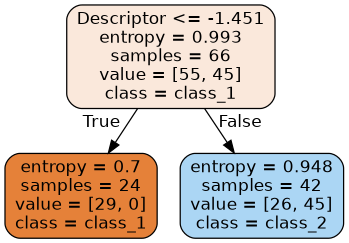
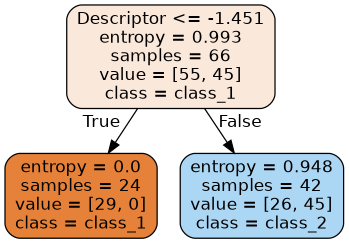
(81, 196) -> (81, 196)
